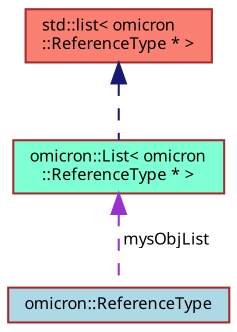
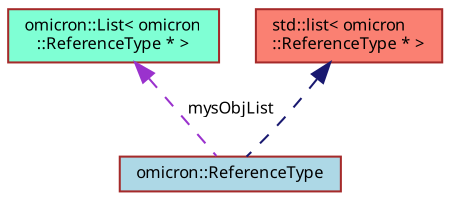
(119, 112) -> (283, 119)
